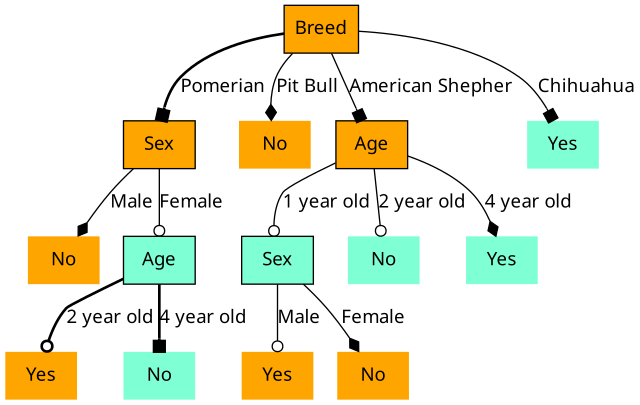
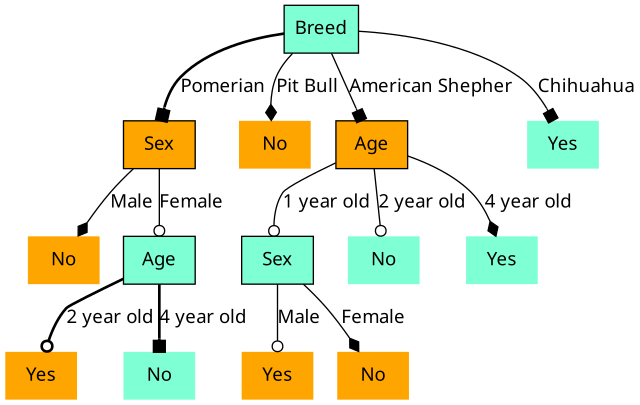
(321, 29) -> (321, 29)
